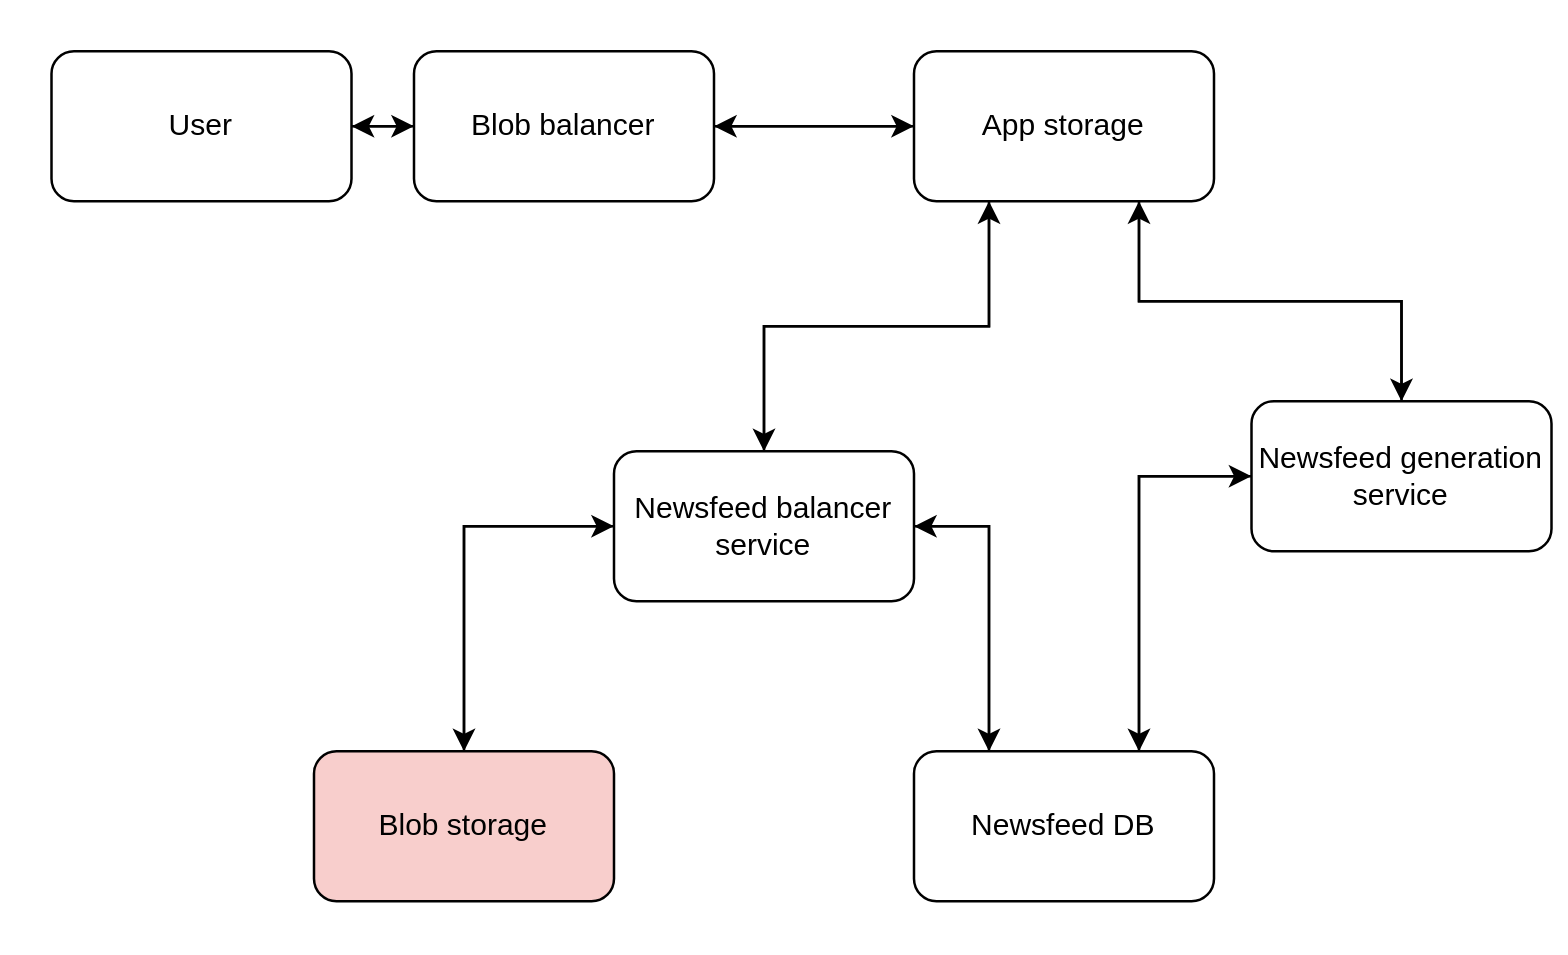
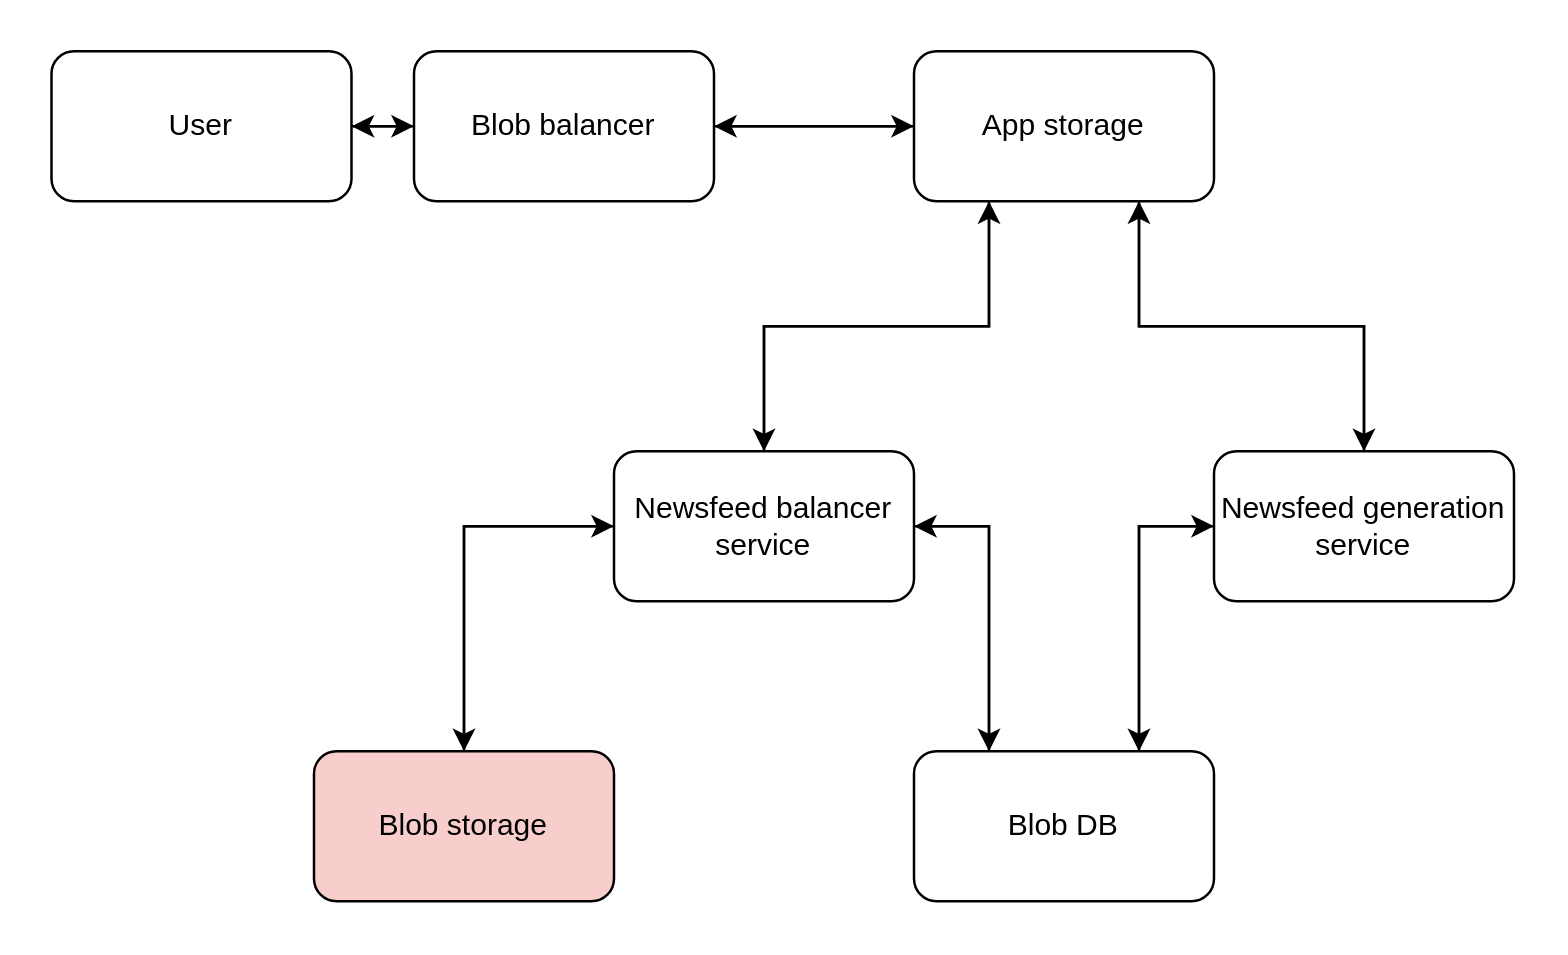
(1401, 476) -> (1364, 526)
(1064, 826) -> (1064, 826)
